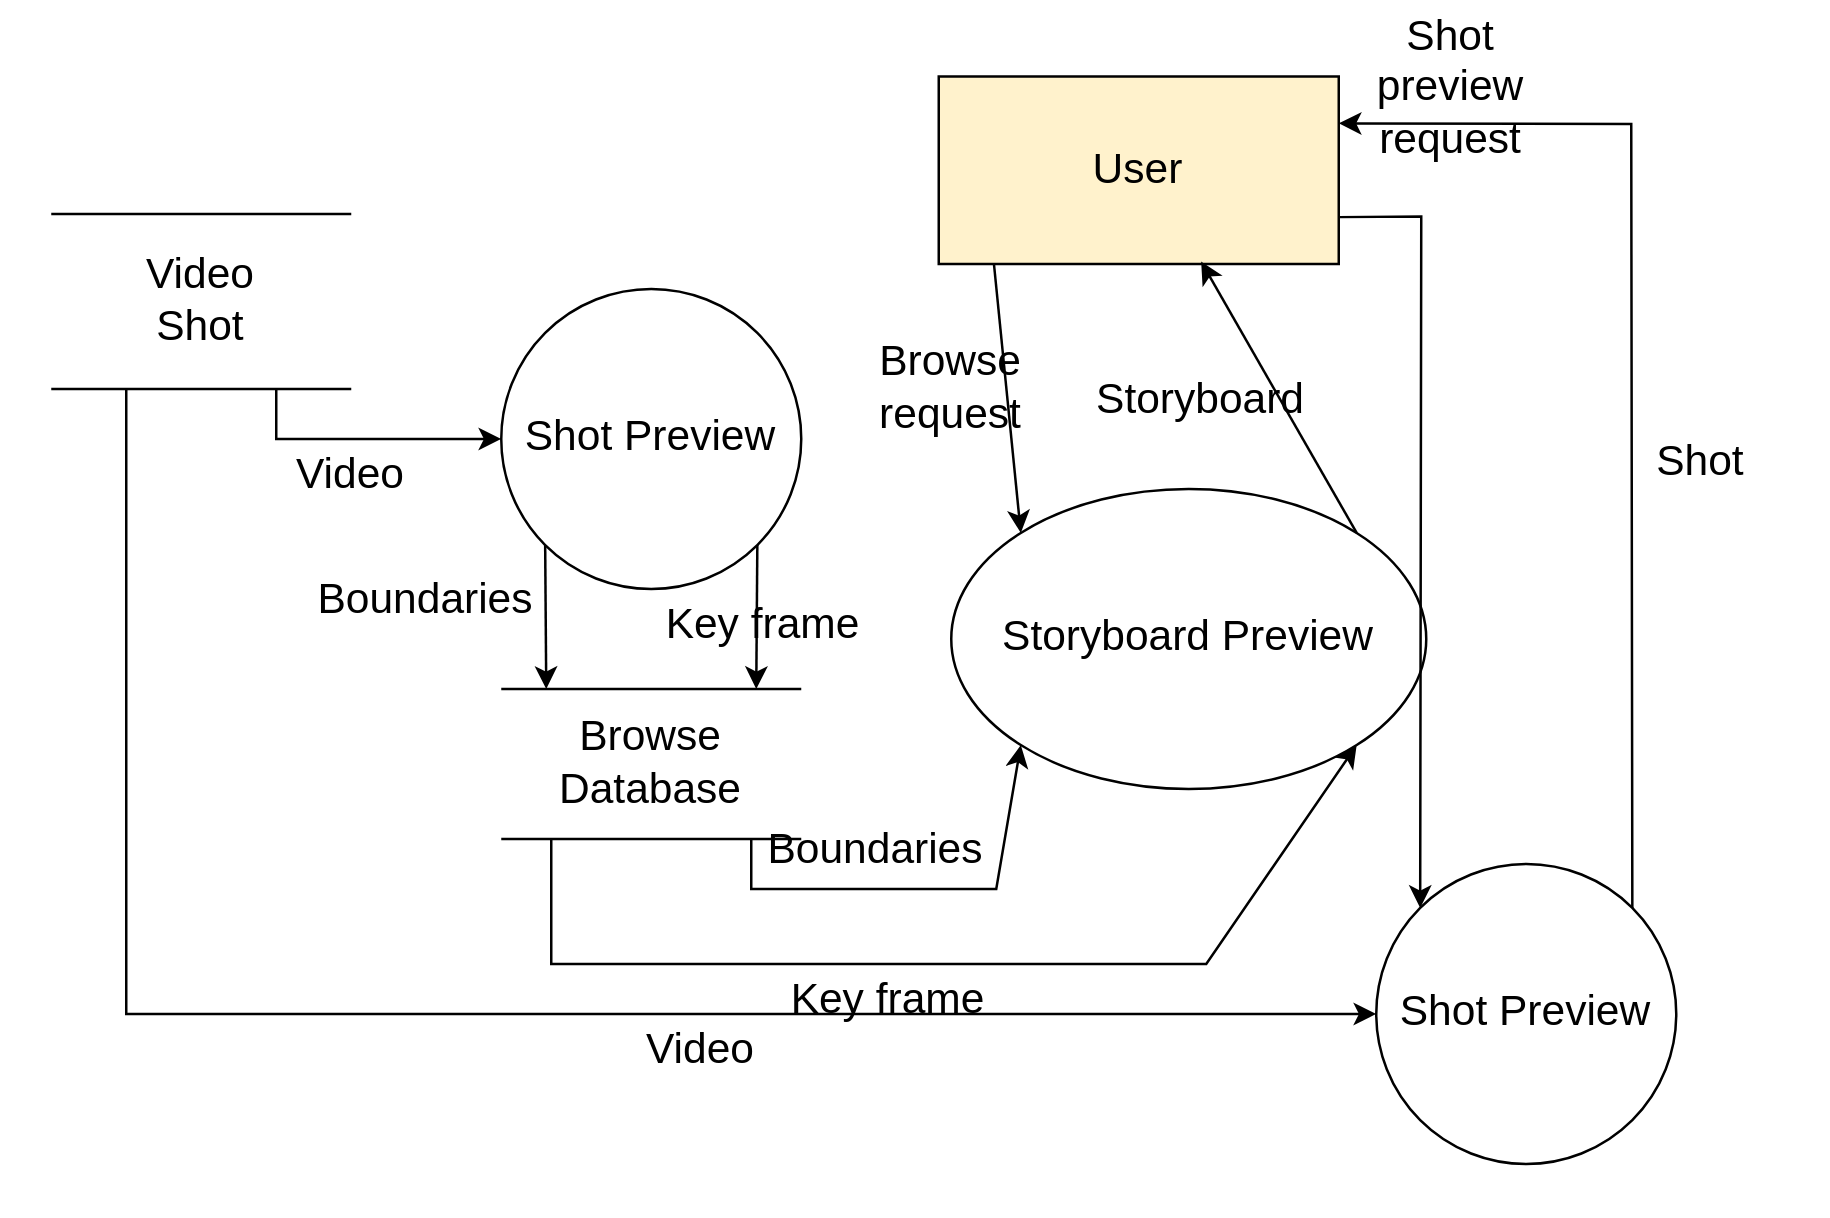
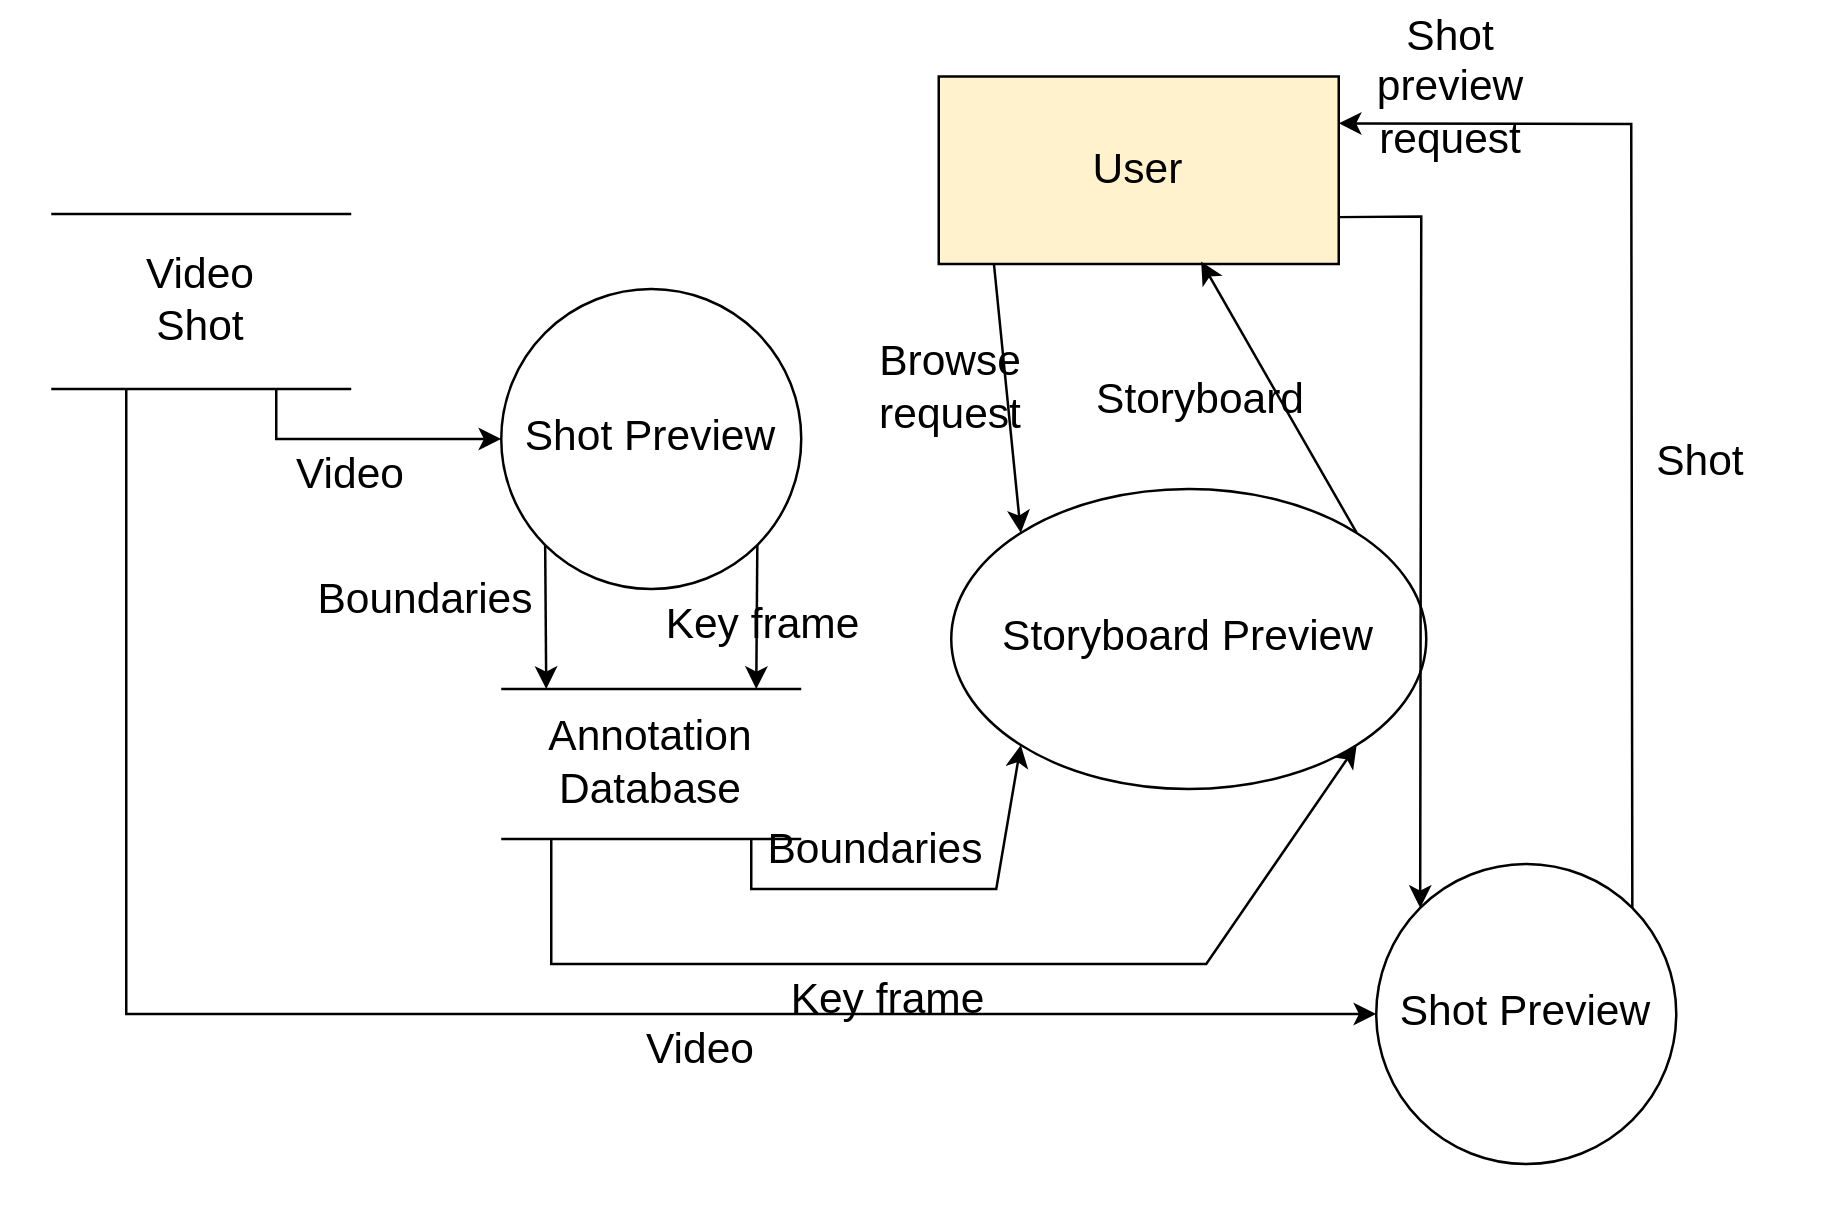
(651, 764) -> (651, 764)
